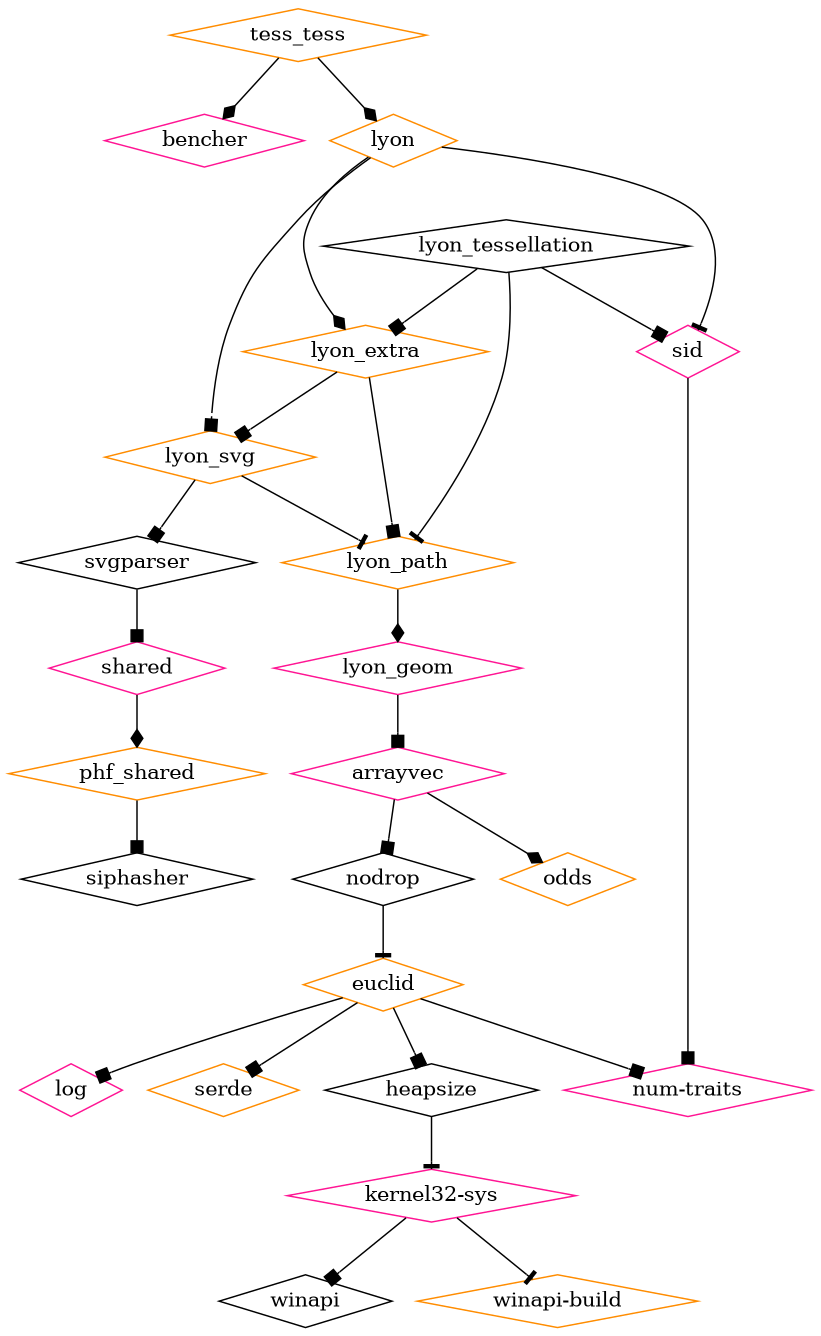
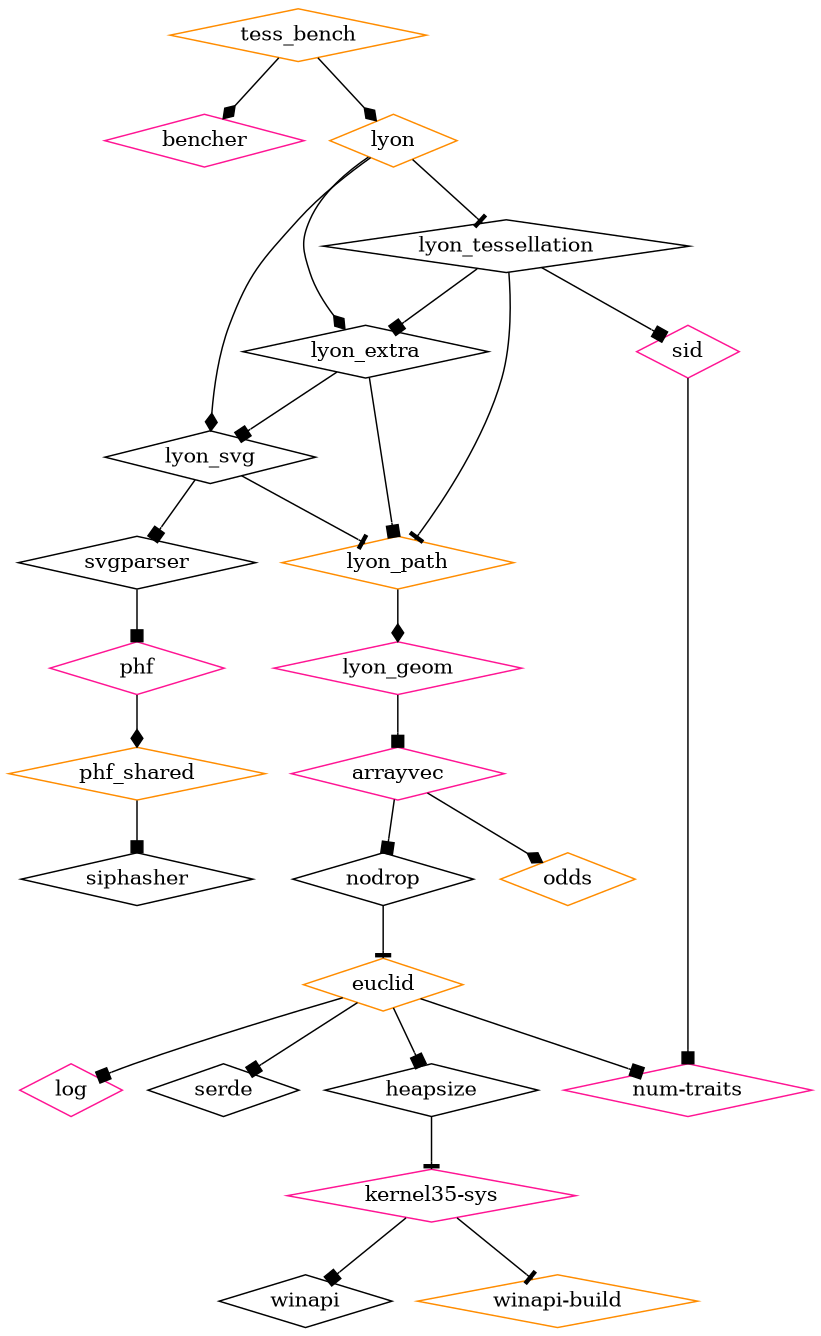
(298, 35) -> (298, 35)
(630, 182) -> (445, 189)
(259, 266) -> (259, 266)
(366, 352) -> (366, 352)
(210, 457) -> (210, 457)
(137, 668) -> (137, 668)
(223, 1090) -> (223, 1090)
(432, 1196) -> (432, 1196)
